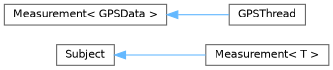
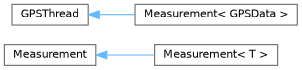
(204, 15) -> (117, 15)
(85, 55) -> (50, 55)
